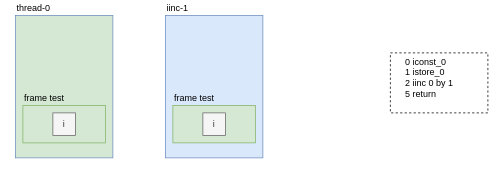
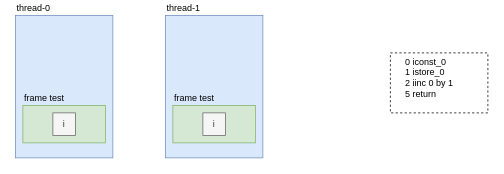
(180, 8) -> (187, 8)
(64, 87) -> (64, 87)
